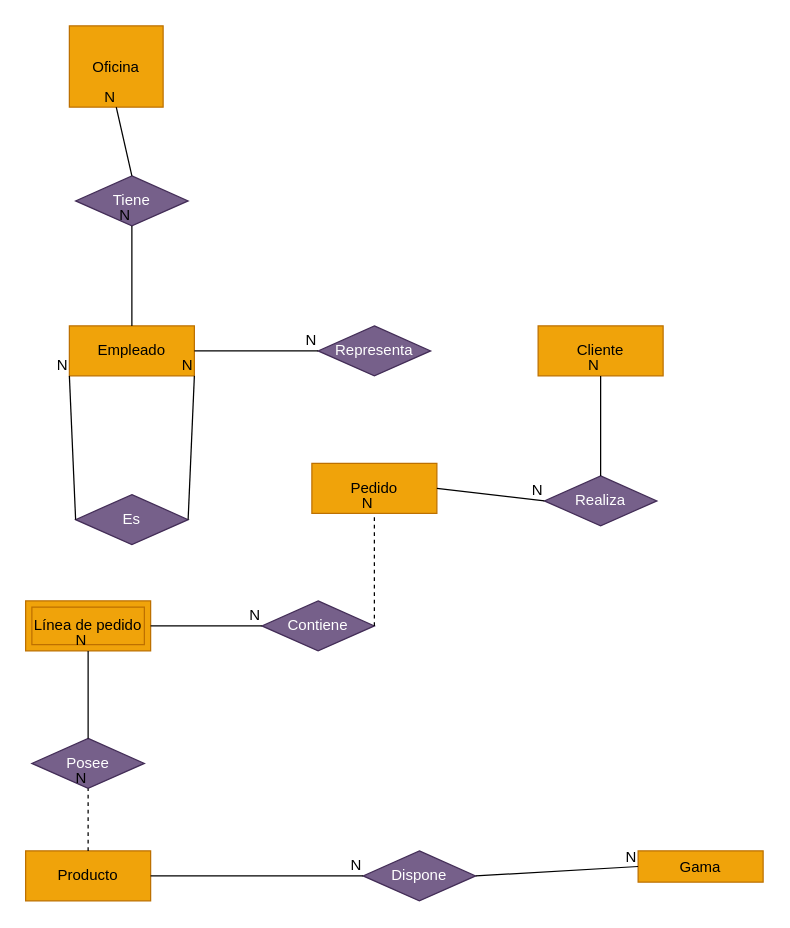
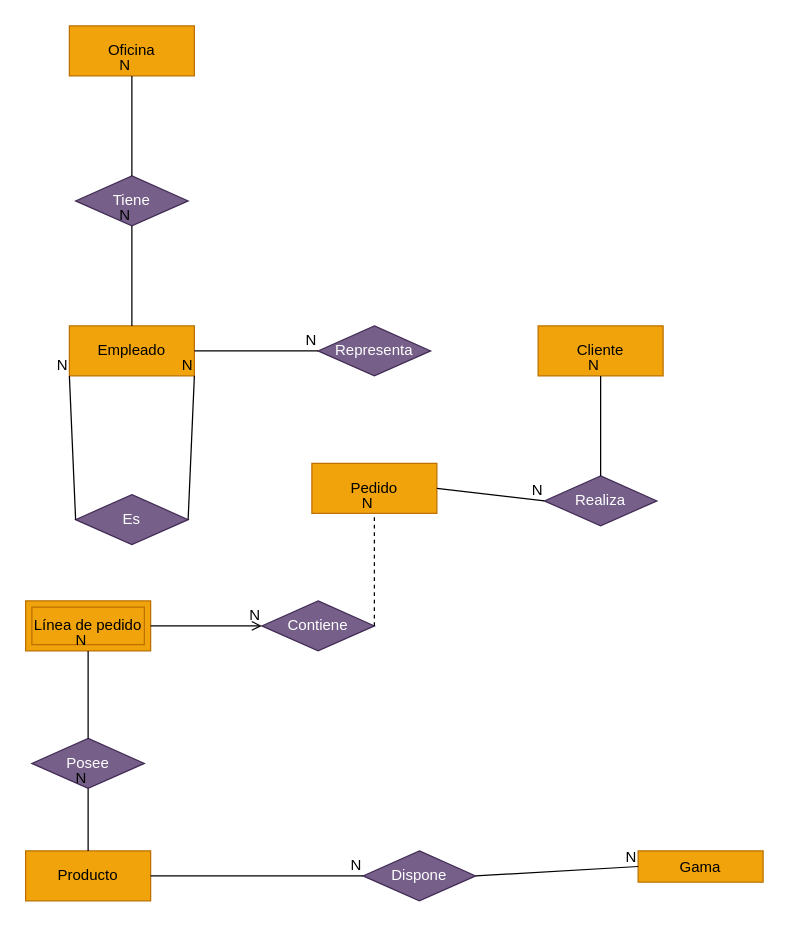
(116, 66) -> (132, 51)
(256, 626) -> (255, 626)
(88, 818) -> (88, 818)
